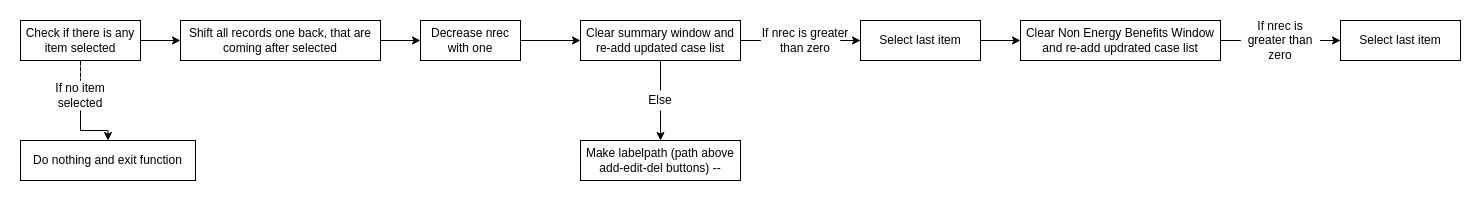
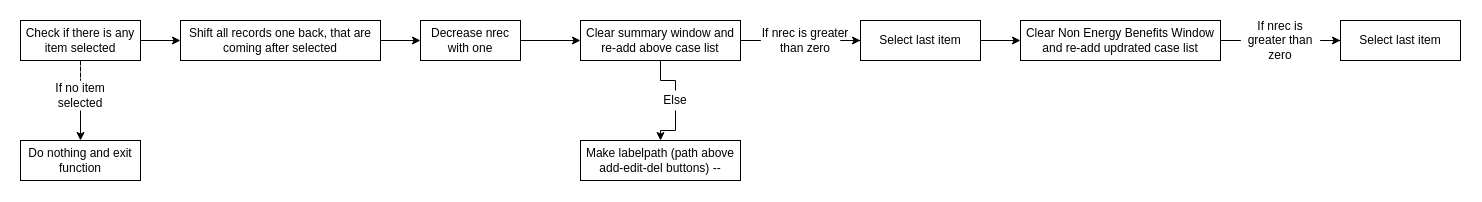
(661, 41) -> (661, 41)
(661, 101) -> (676, 101)
(108, 161) -> (81, 161)
